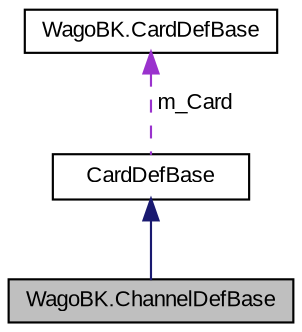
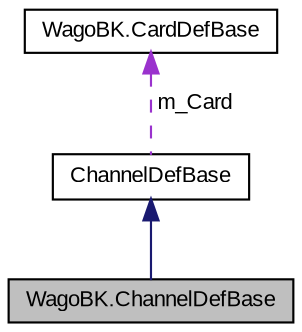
(151, 177) -> (151, 177)
